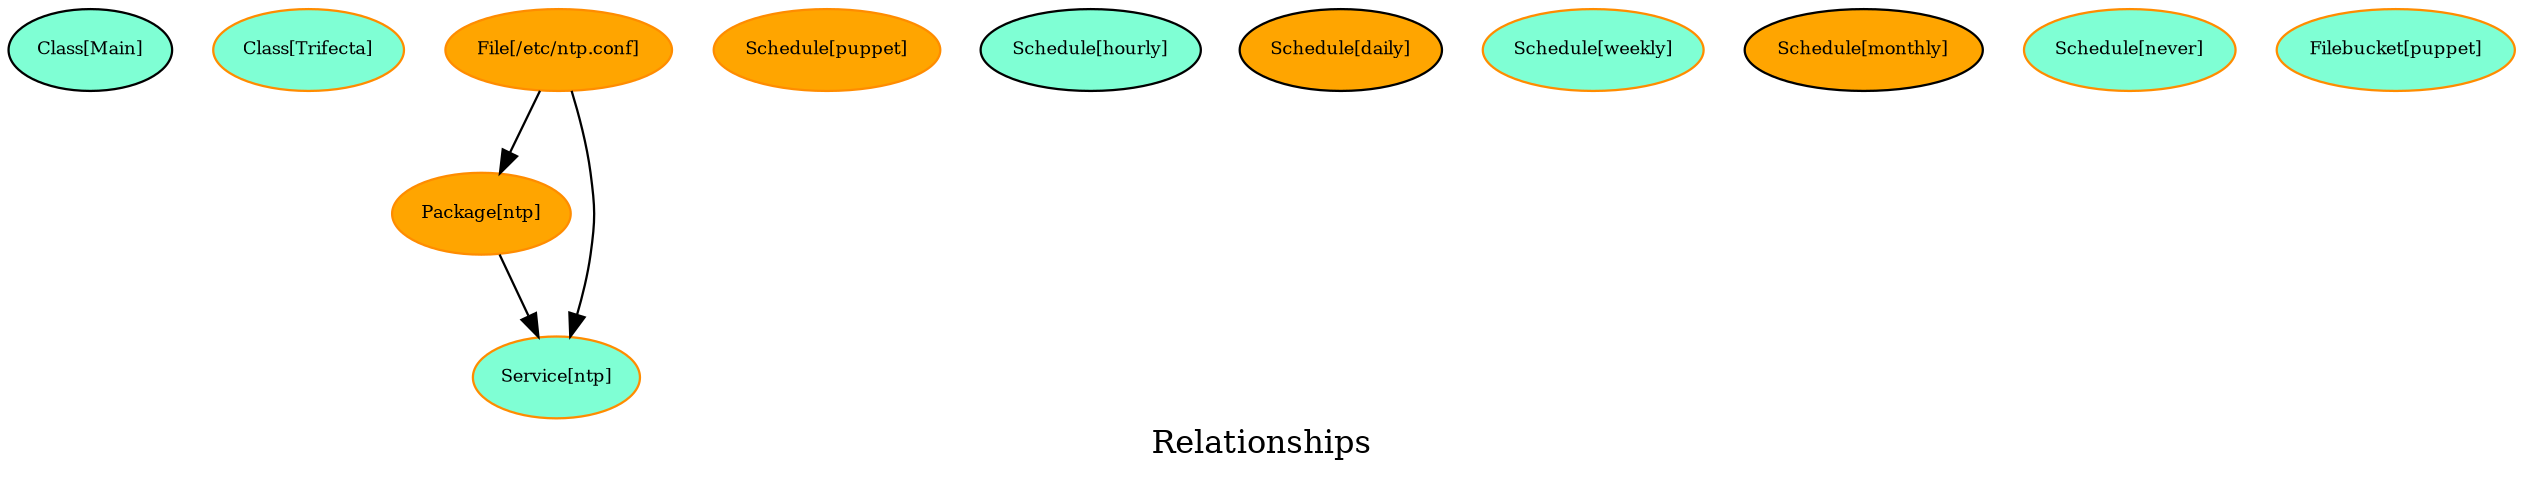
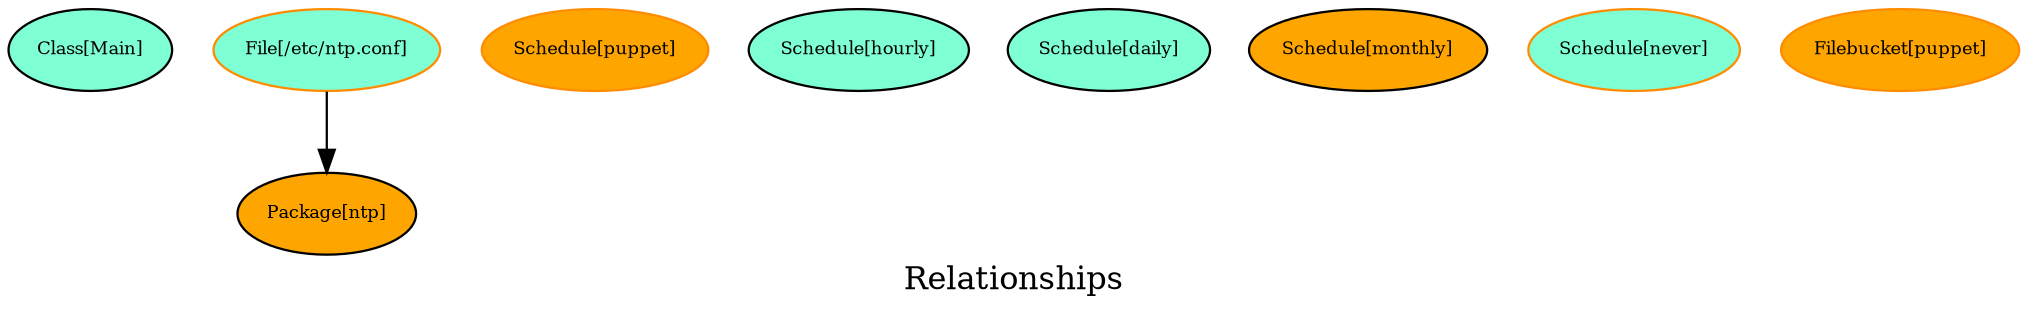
(309, 50) -> none
(559, 50) -> (327, 50)
(1341, 50) -> (1109, 50)
(1593, 50) -> none
(2396, 50) -> (1900, 50)
(481, 214) -> (327, 214)
(556, 377) -> none
